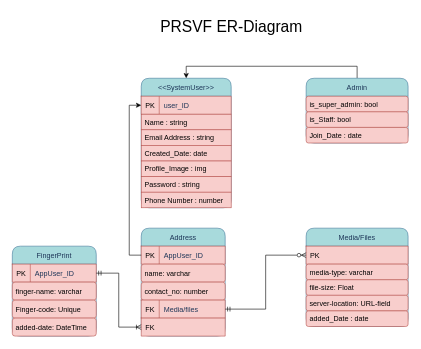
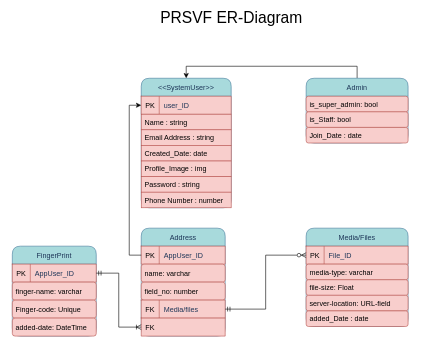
(231, 27) -> (231, 18)
none -> (366, 255)
(179, 292) -> (173, 292)
